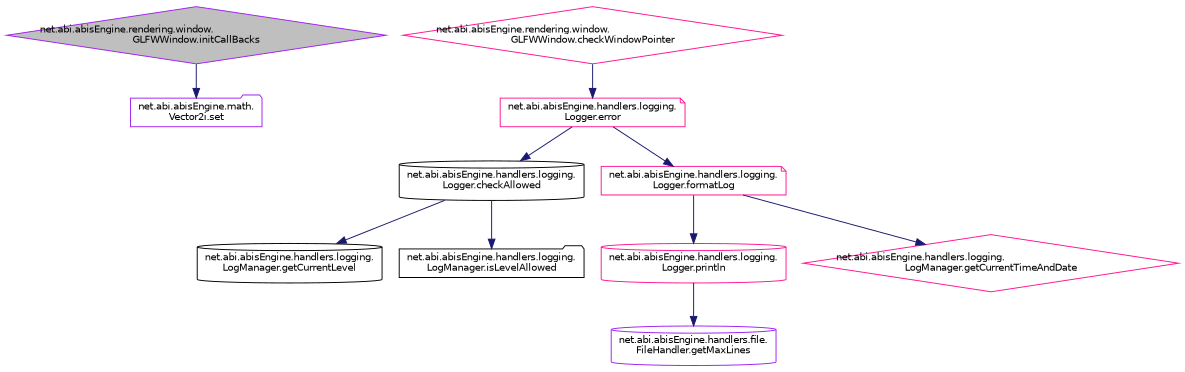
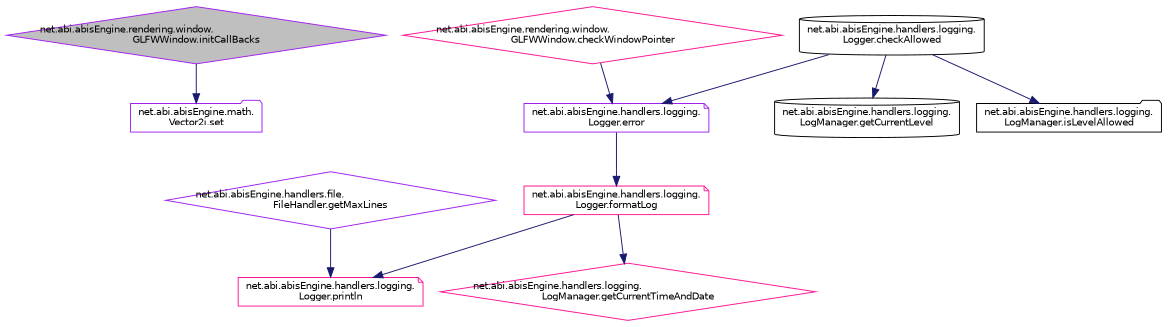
(593, 112) -> (616, 118)
(550, 141) -> (750, 78)
(694, 263) -> (331, 292)
(694, 300) -> (331, 248)
(694, 346) -> (331, 200)
